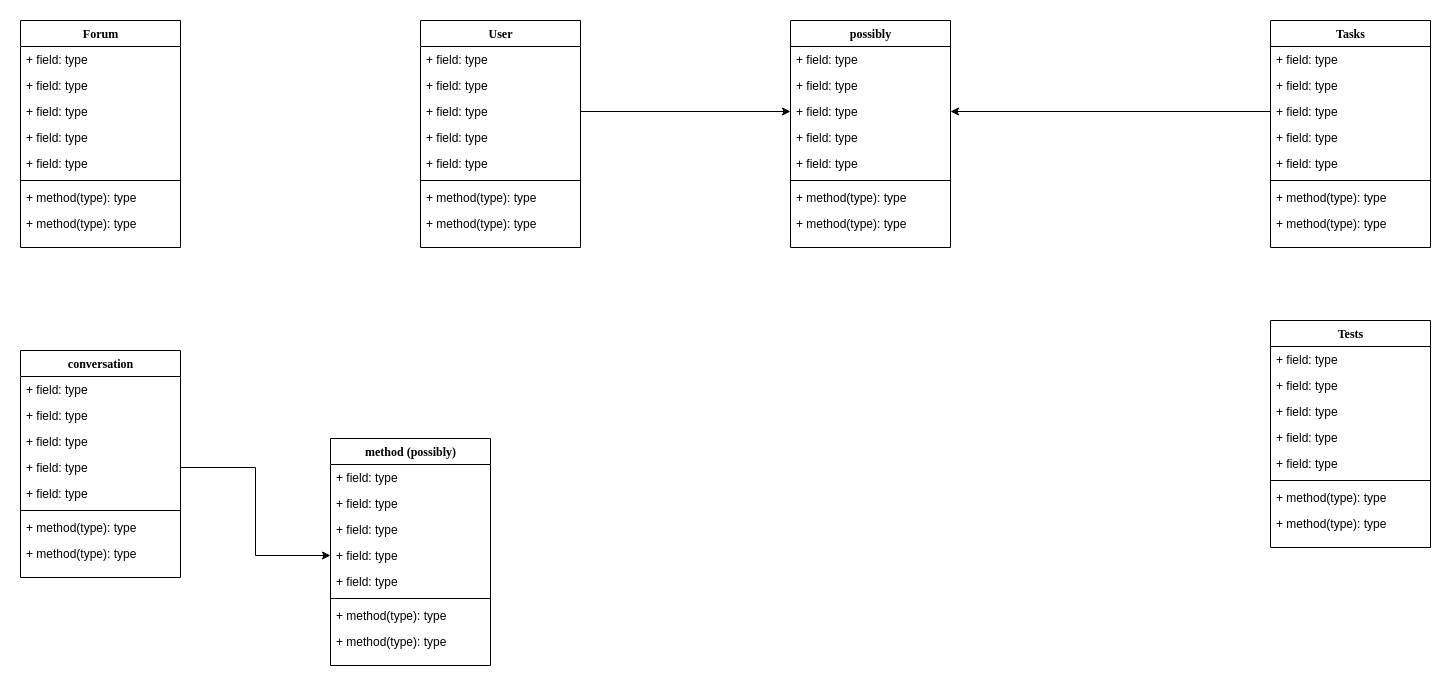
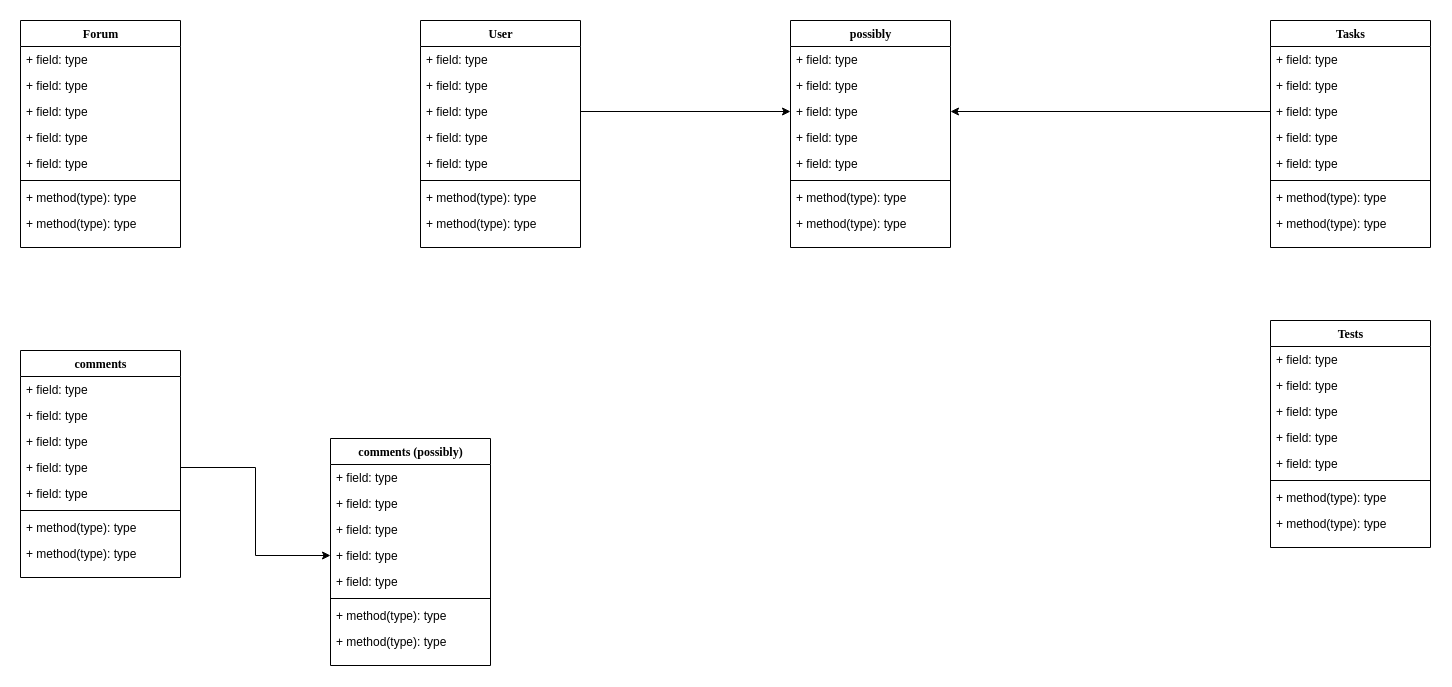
(101, 365) -> (101, 365)
(411, 453) -> (411, 453)
